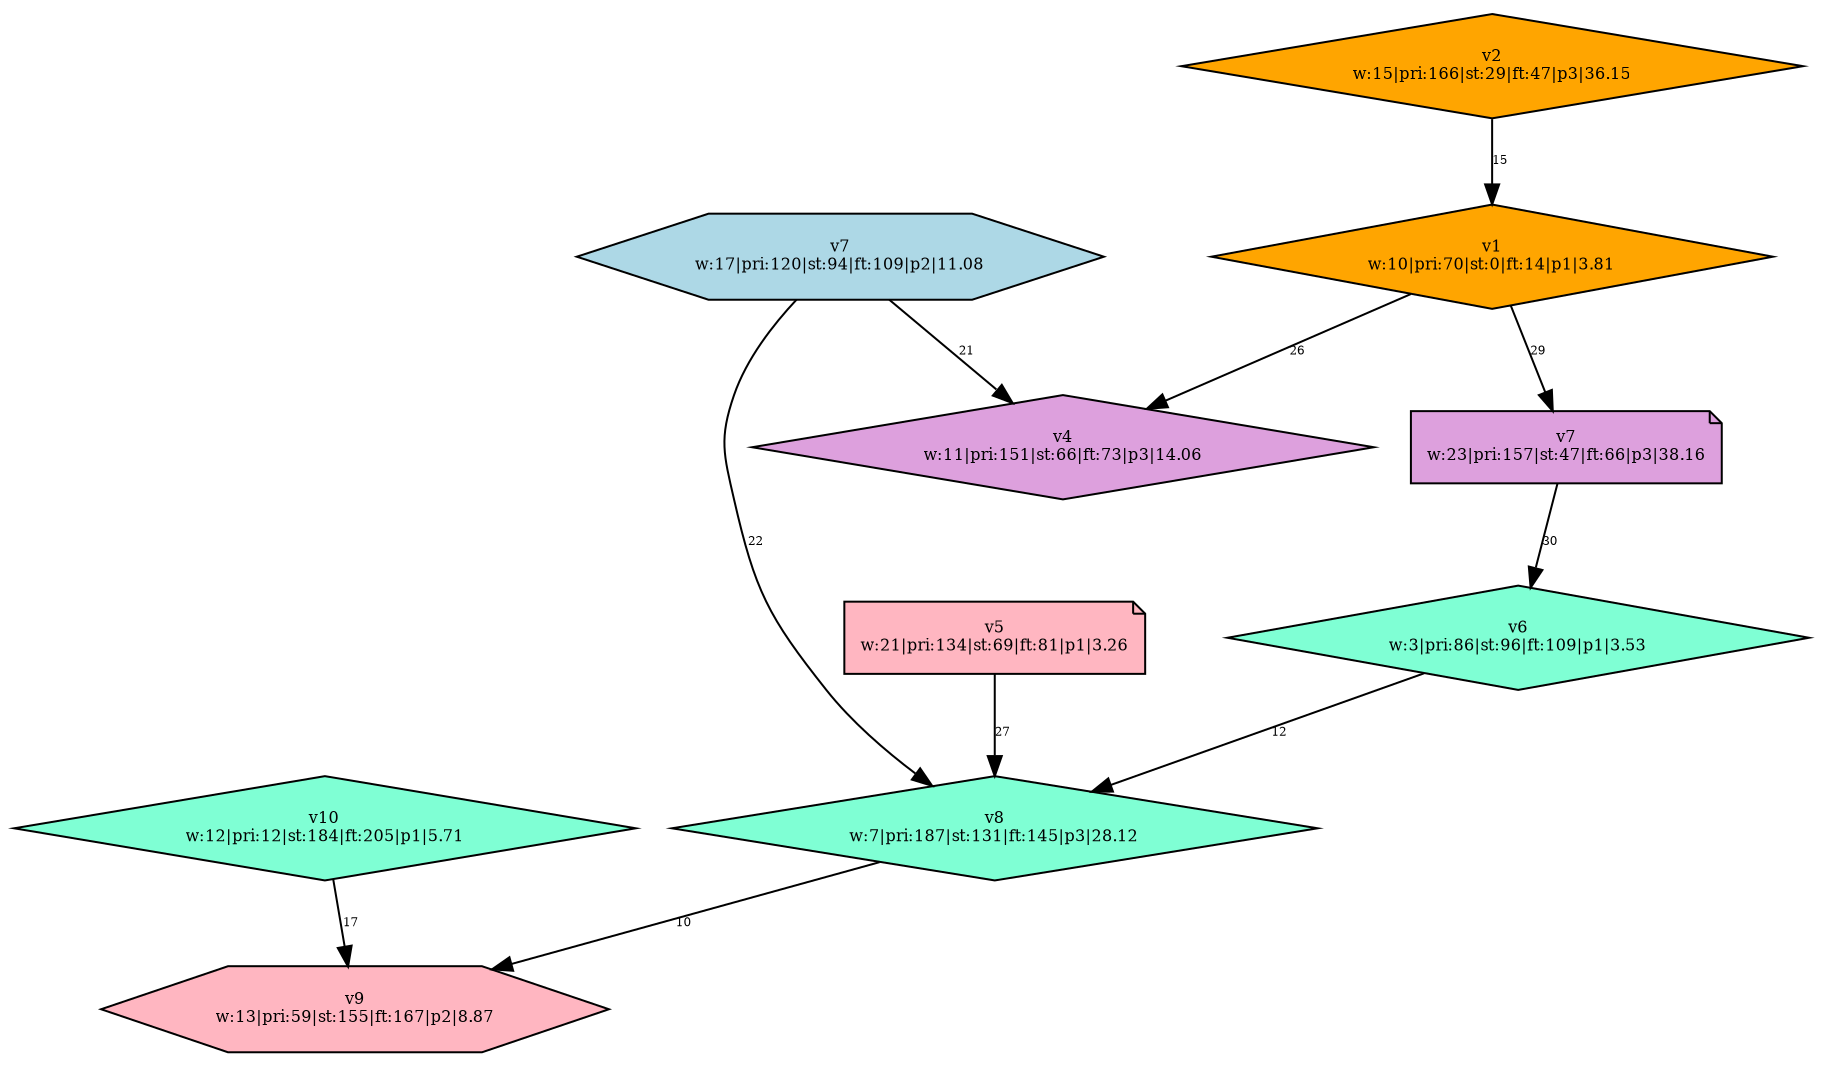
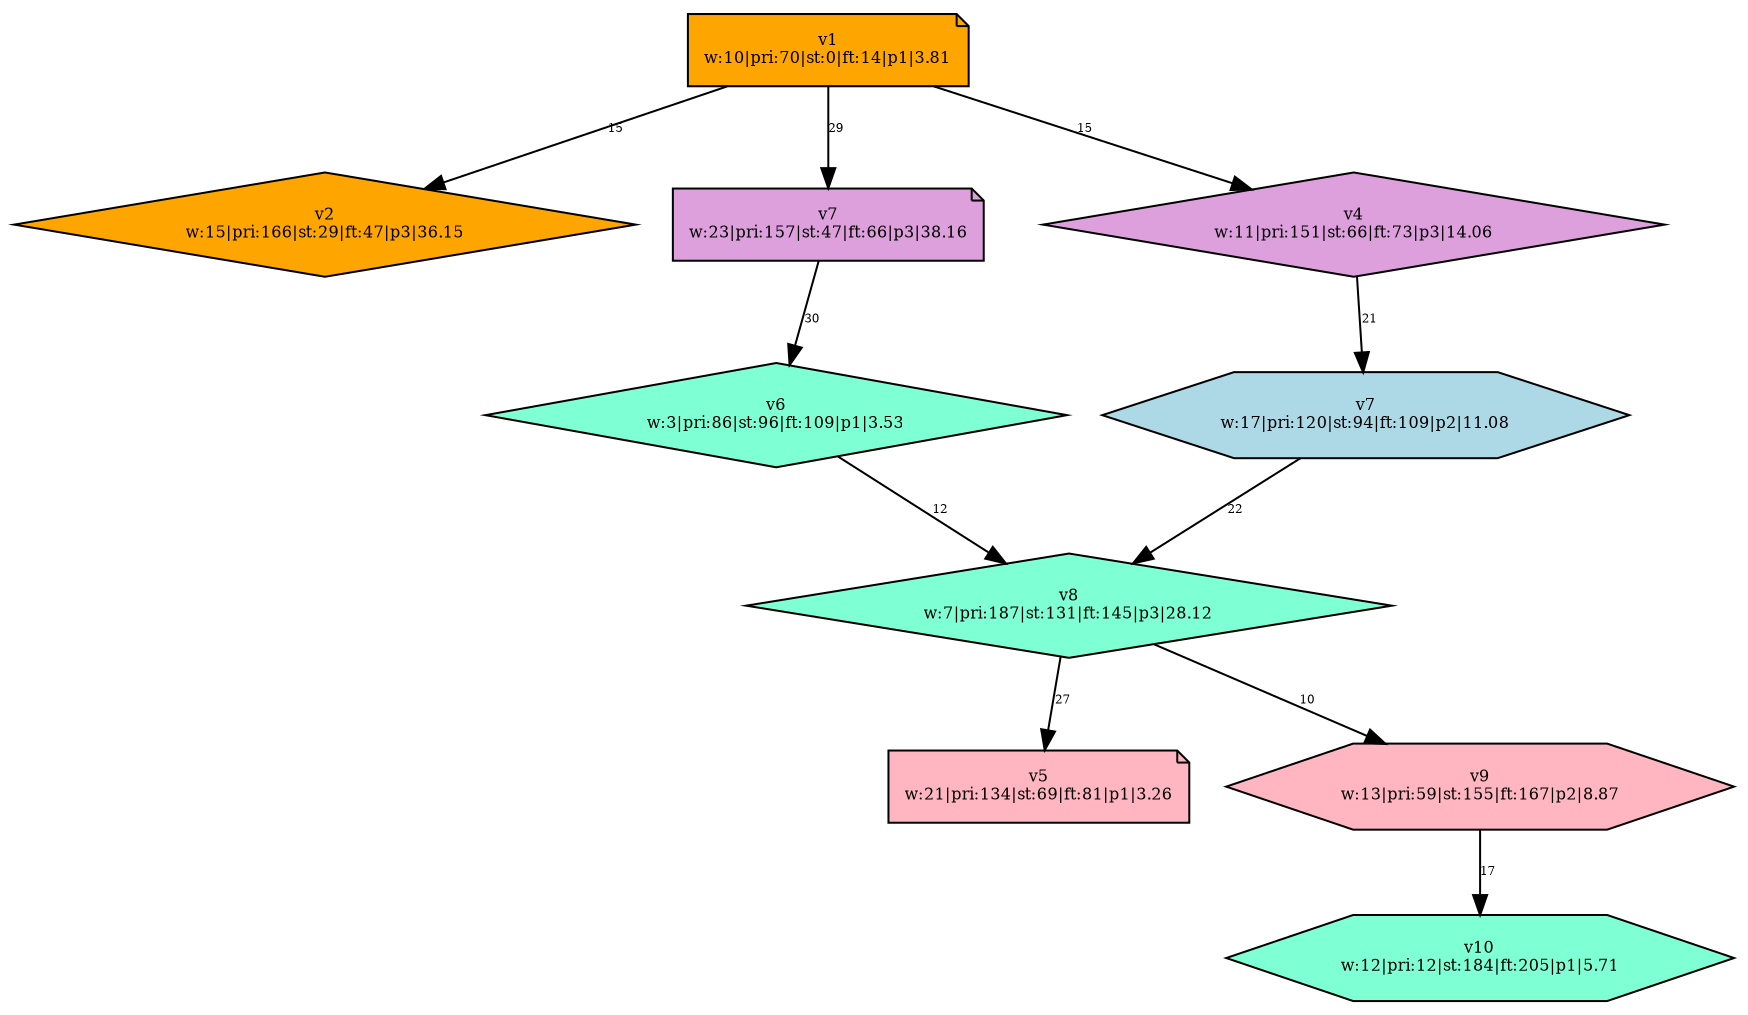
(1492, 152) -> (585, 134)
(1492, 257) -> (828, 50)
(943, 345) -> (1359, 314)
(1298, 352) -> (1085, 129)
(995, 715) -> (1054, 694)
(325, 828) -> (1480, 958)
(339, 913) -> (1480, 862)
